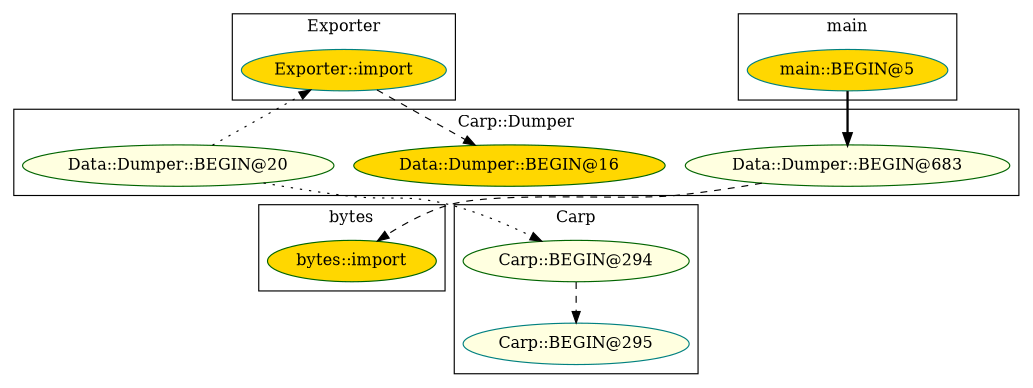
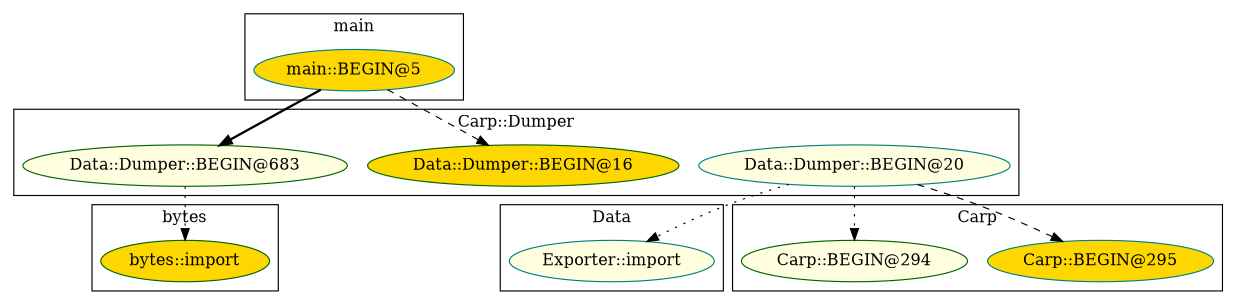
(344, 27) -> (612, 218)
(344, 70) -> (612, 261)
(425, 117) -> (438, 117)
(178, 166) -> (854, 166)
(571, 197) -> (185, 212)
(576, 297) -> (996, 212)
(576, 344) -> (1101, 261)
